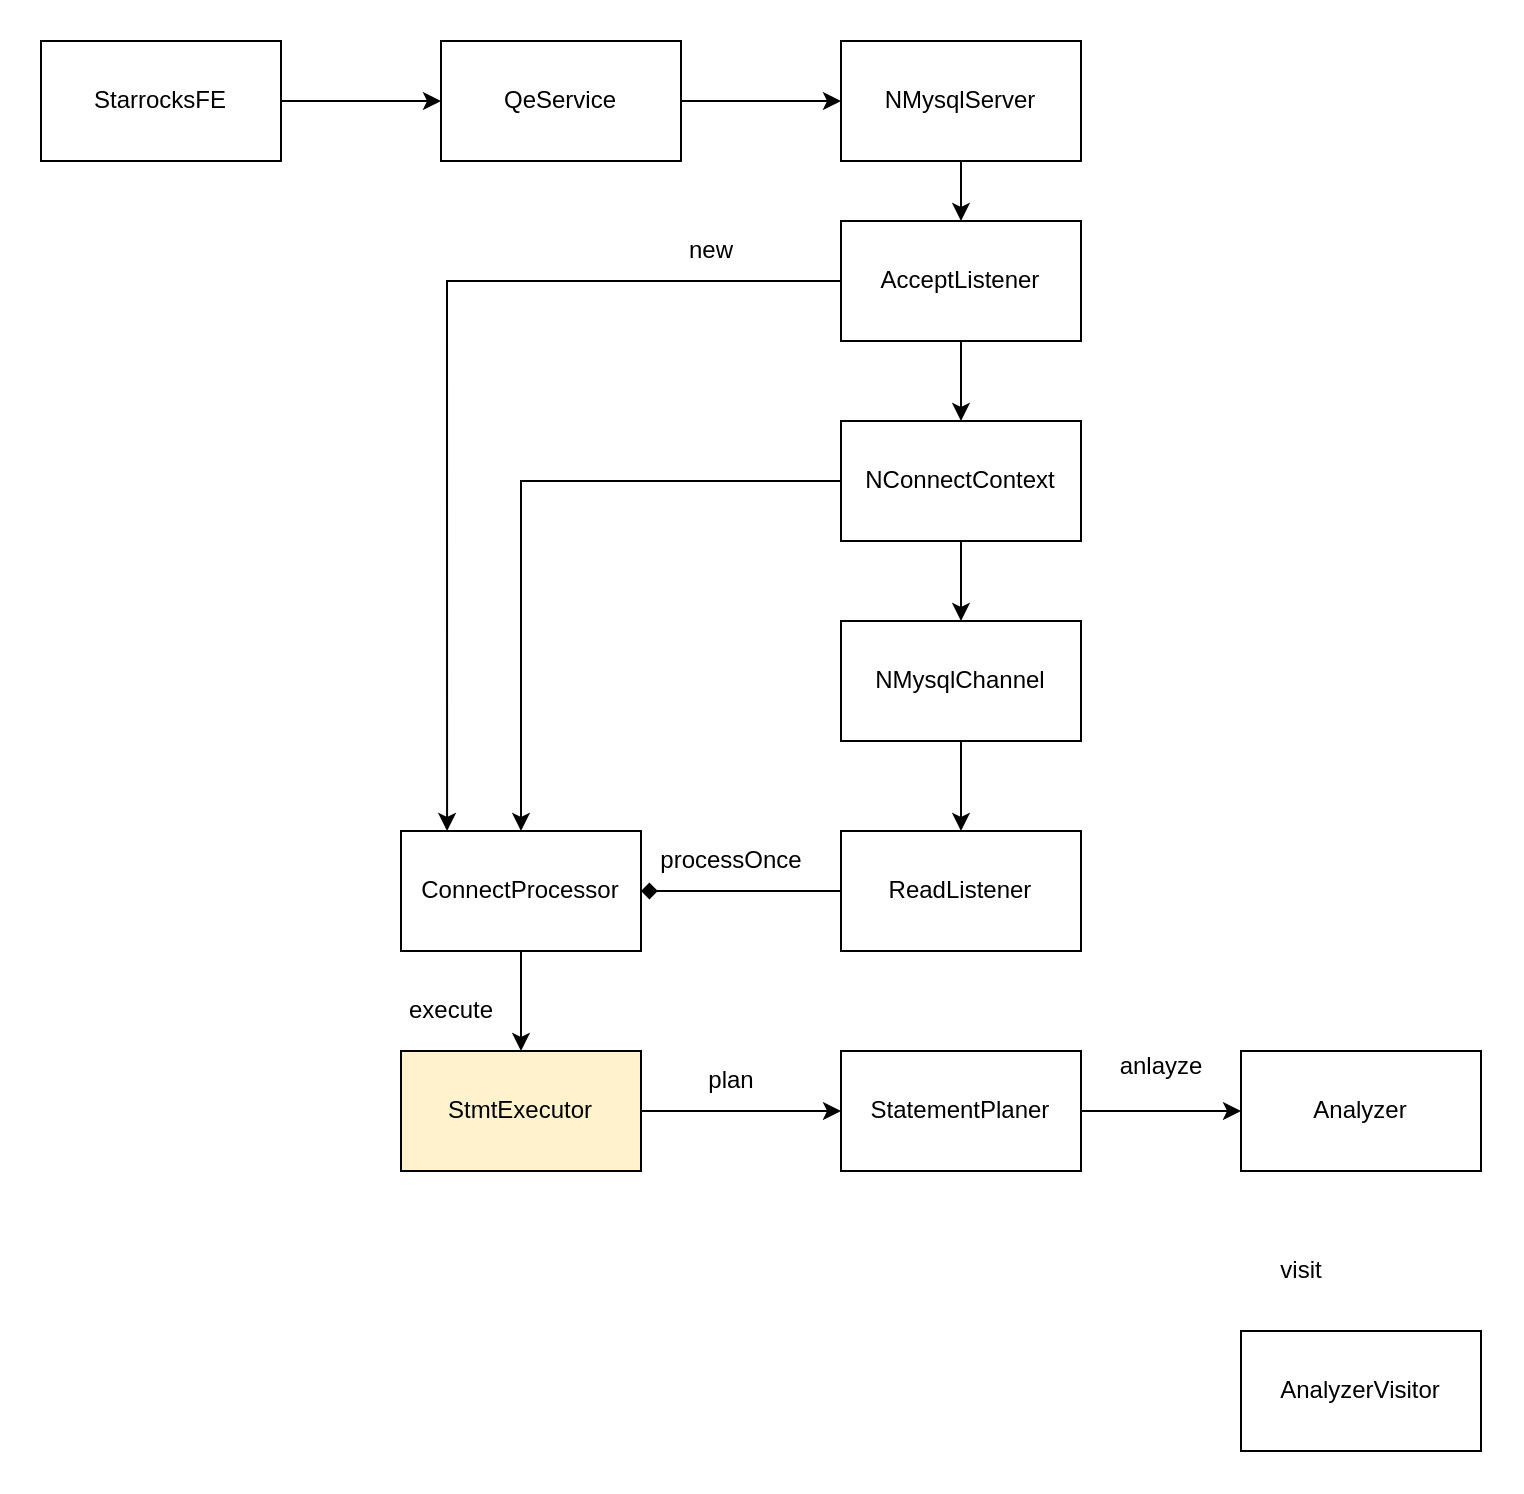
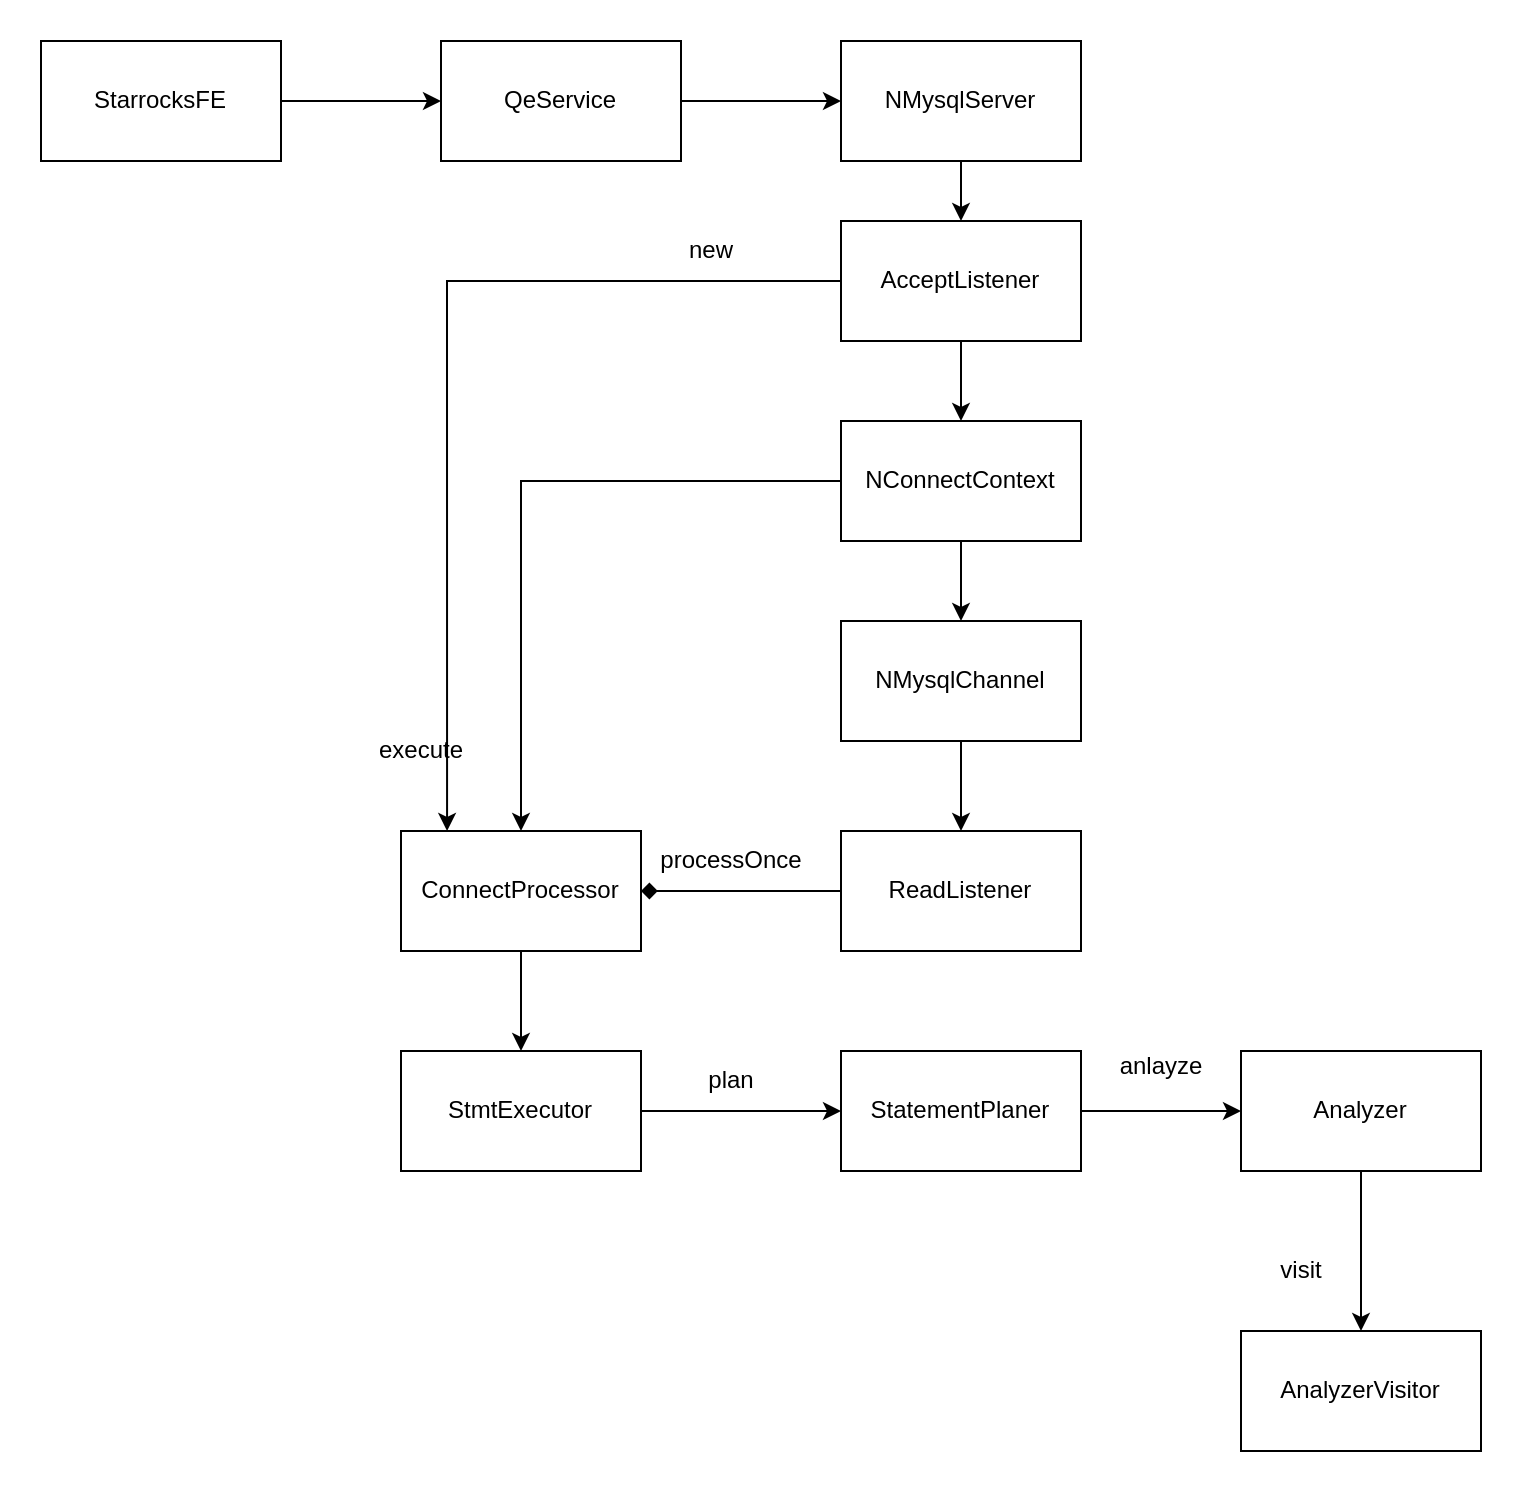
(451, 1011) -> (421, 751)
(521, 1111) -> (521, 1111)
none -> (1361, 1244)
